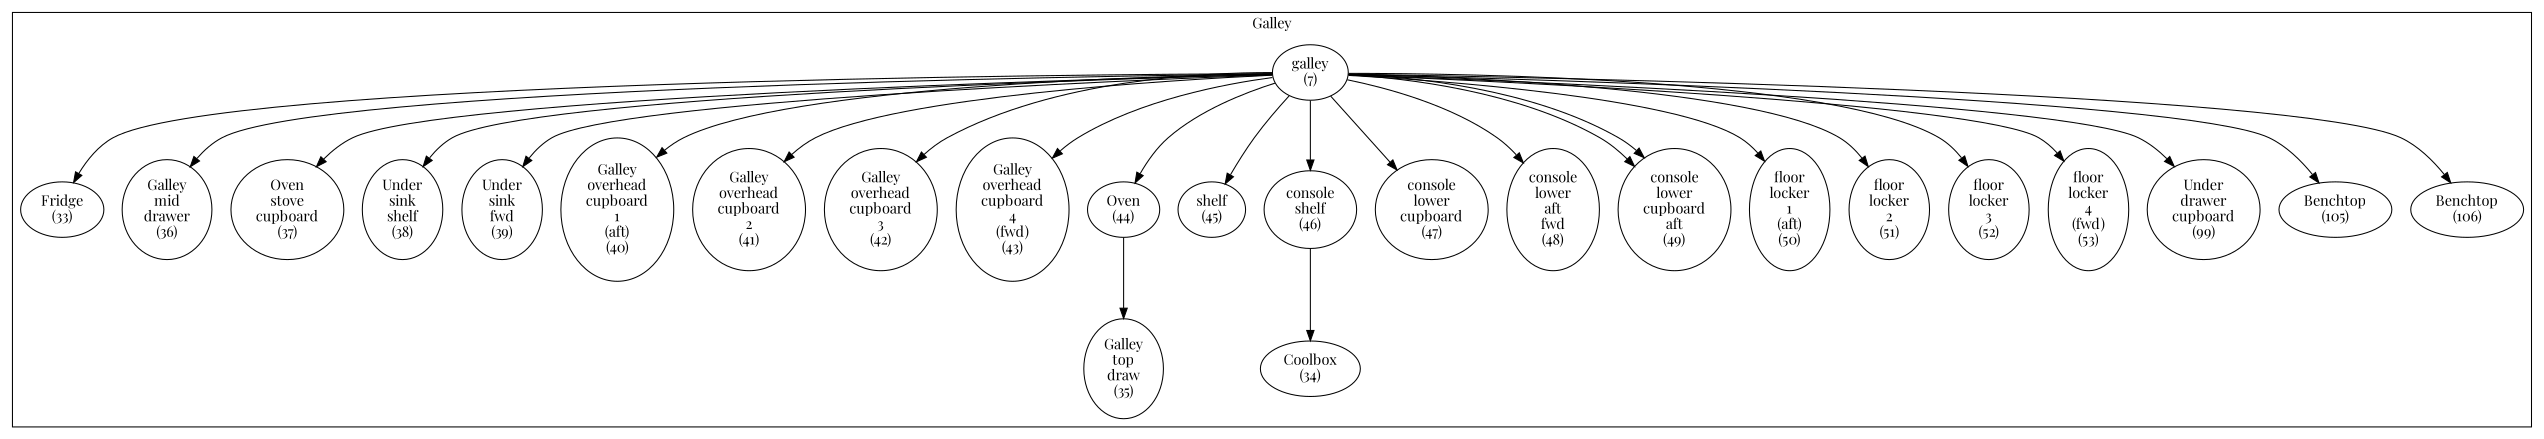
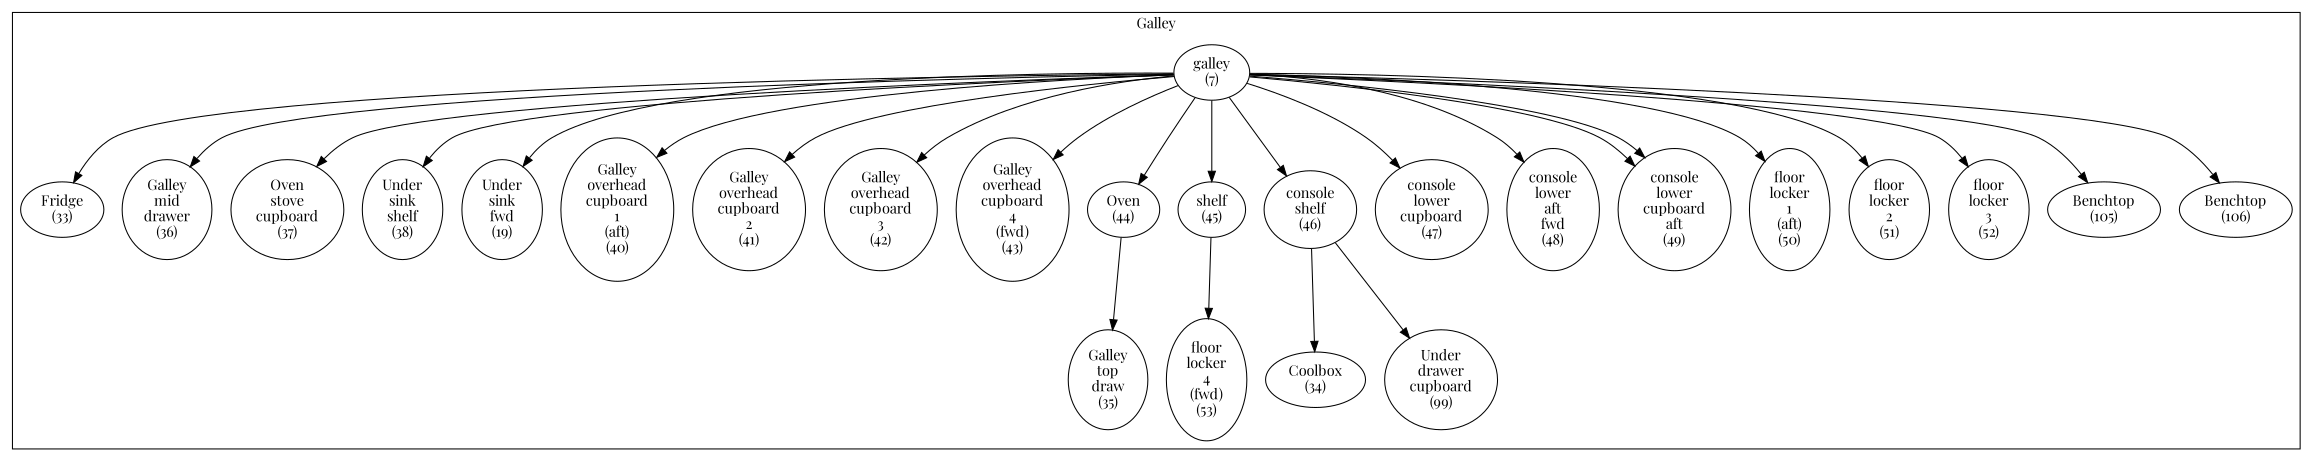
(1887, 103) -> (1369, 286)
(1886, 110) -> (1210, 273)
(502, 210) -> (502, 210)
